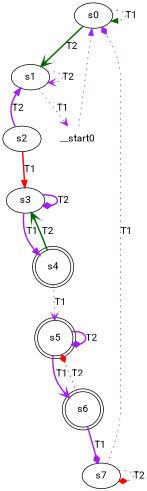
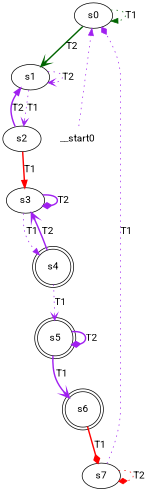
(51, 104) -> (27, 104)
(25, 233) -> (25, 233)
(41, 235) -> (41, 235)
(71, 378) -> none
(92, 441) -> (92, 441)
